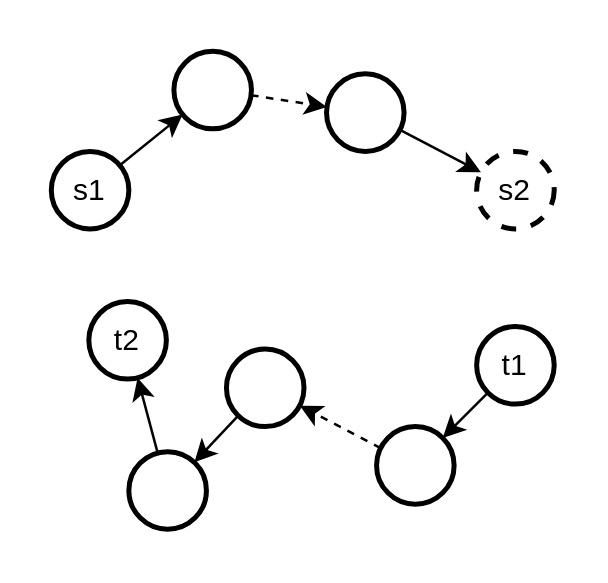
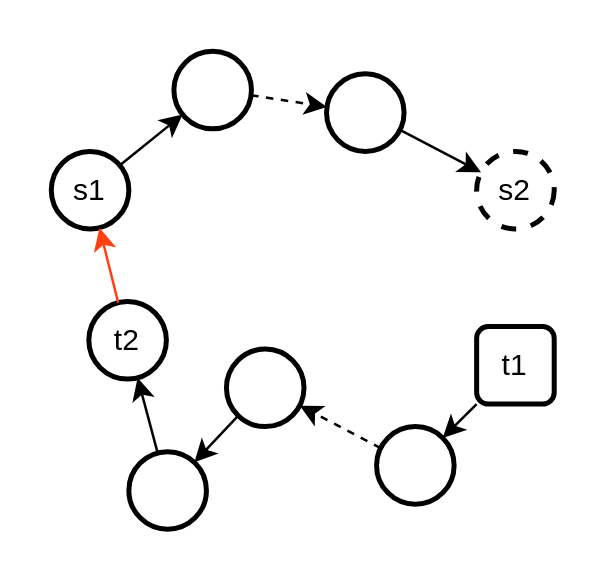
none -> (111, 273)
(515, 365) -> (515, 365)
